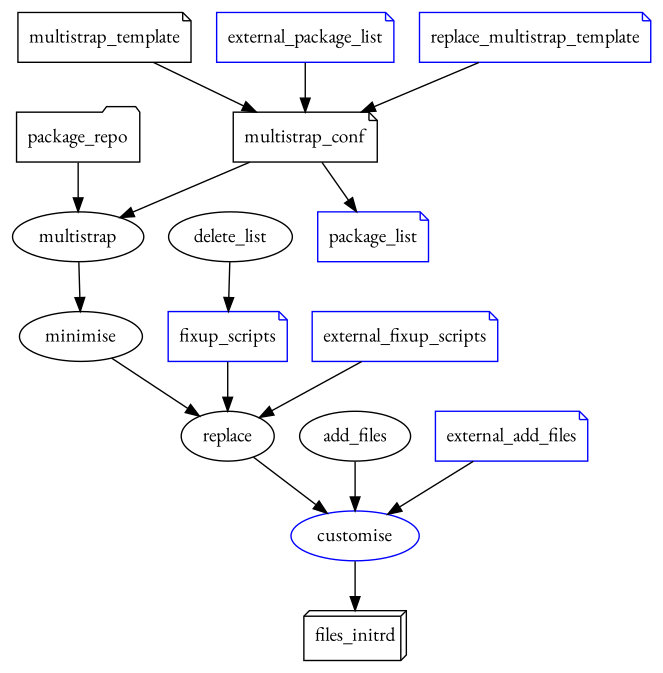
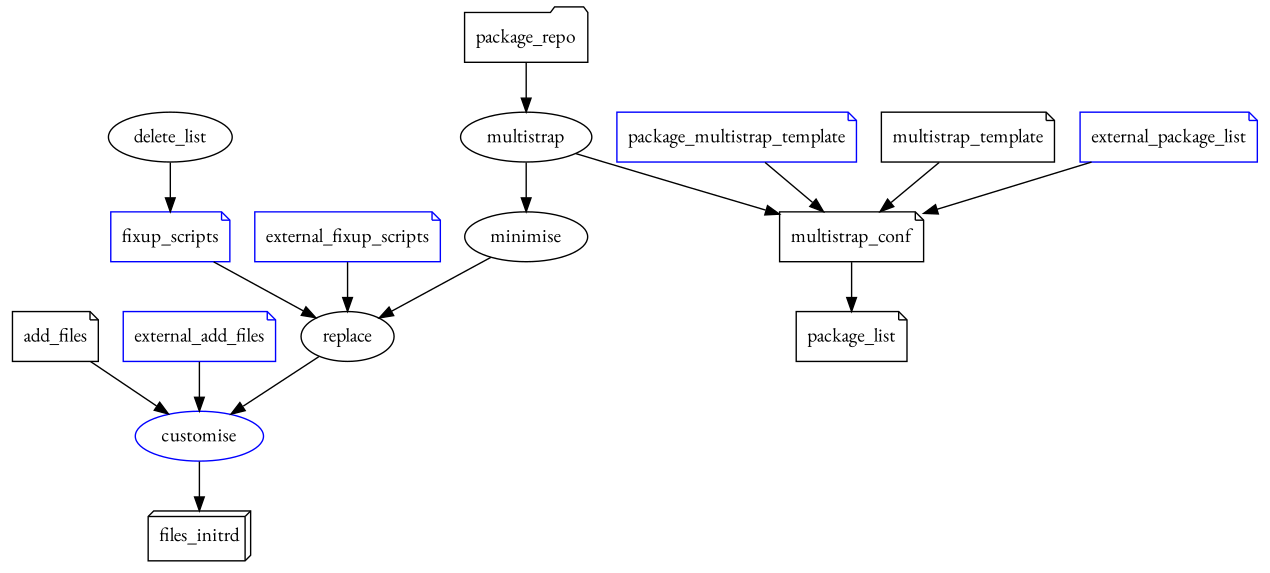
(535, 37) -> (737, 137)
(191, 187) -> (671, 182)
(373, 237) -> (852, 336)
(355, 436) -> (55, 336)
